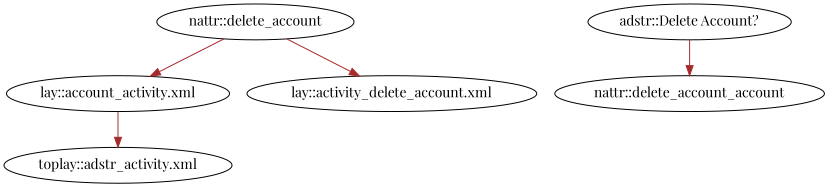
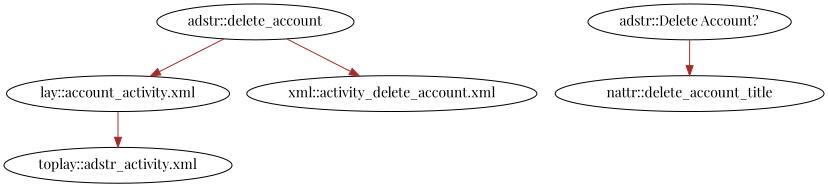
(255, 22) -> (255, 22)
(392, 94) -> (392, 94)
(690, 94) -> (690, 94)
